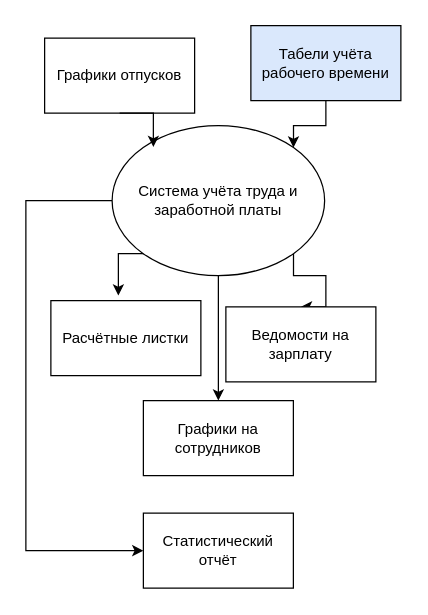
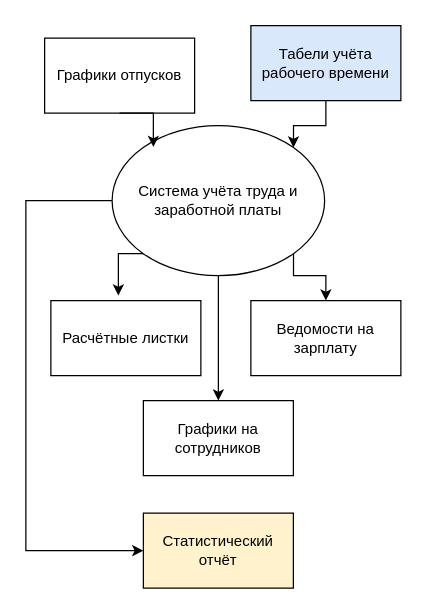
(301, 344) -> (326, 338)
(218, 551) -> (218, 551)
